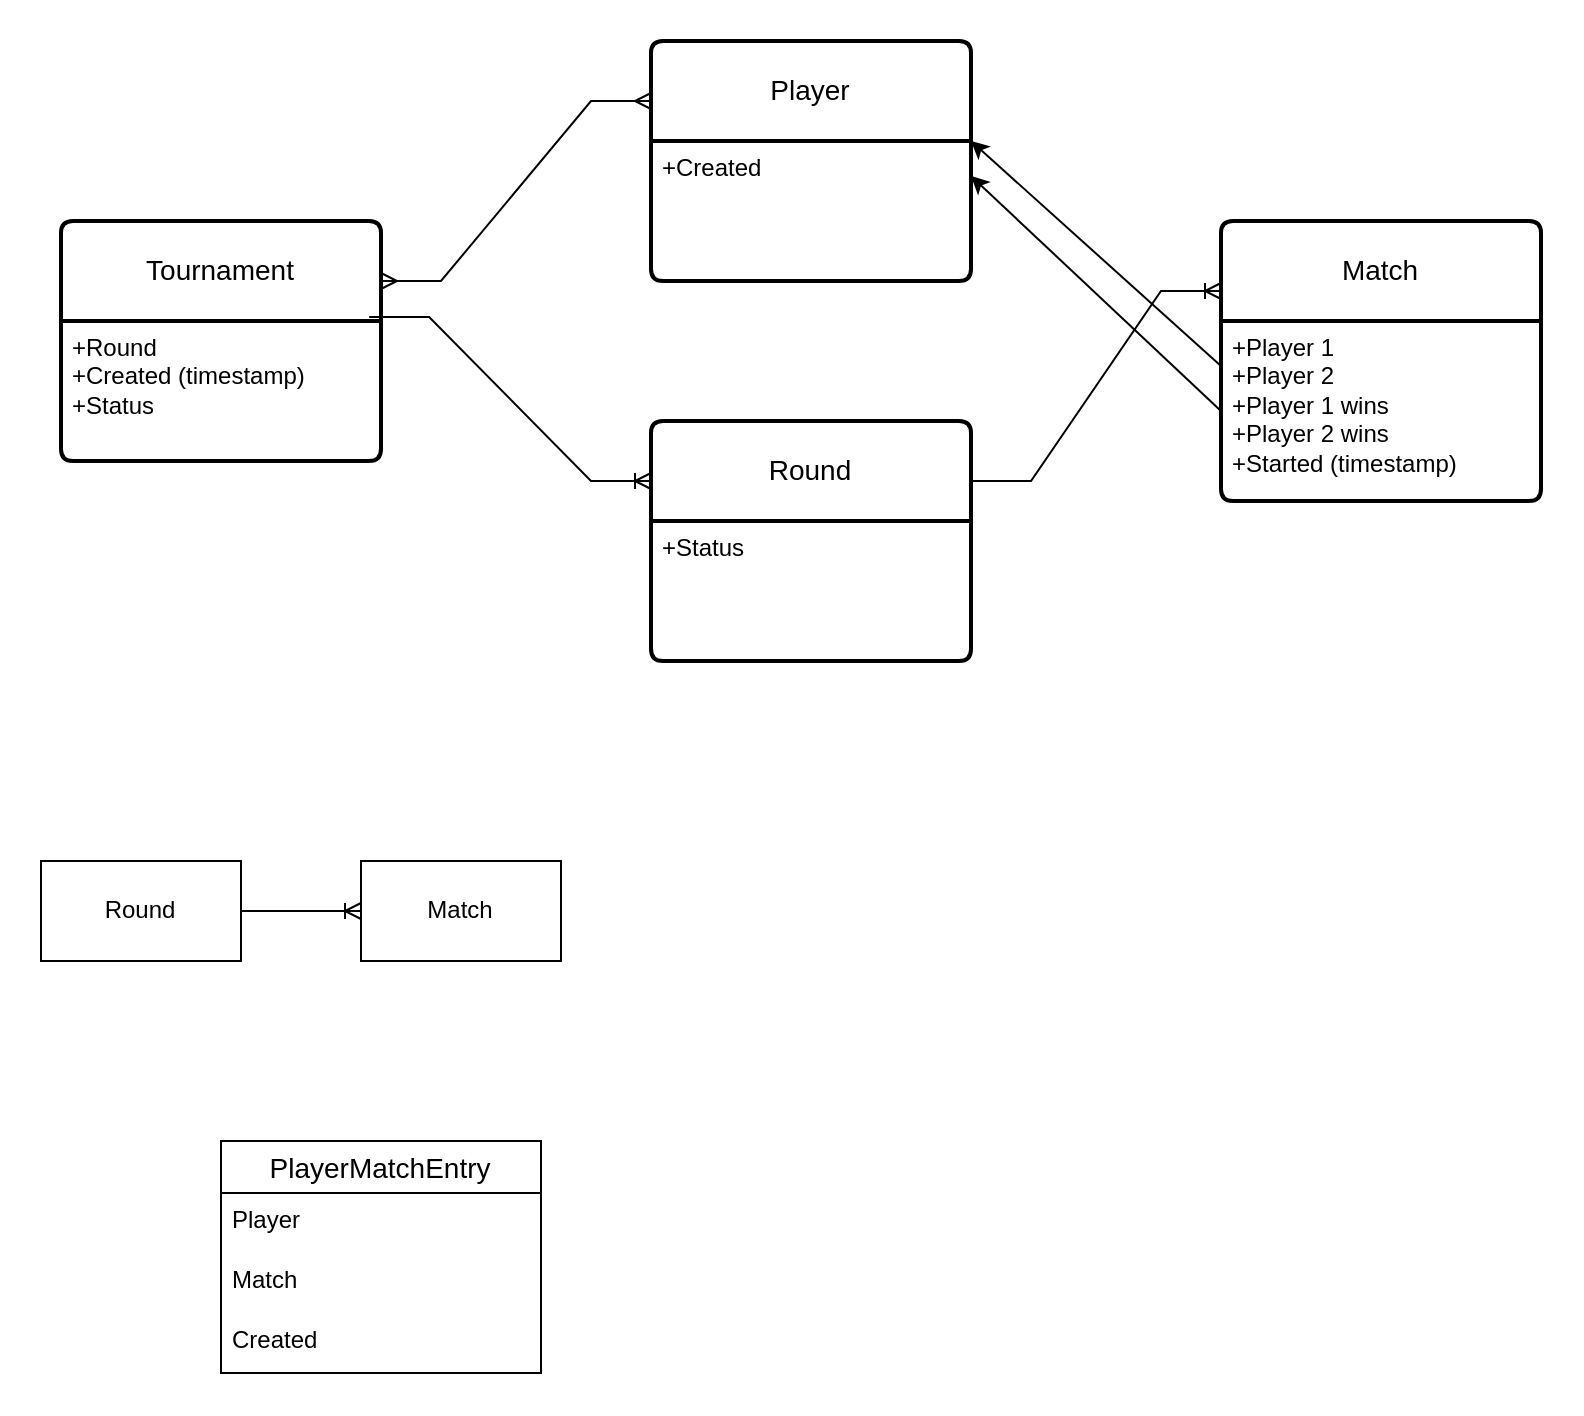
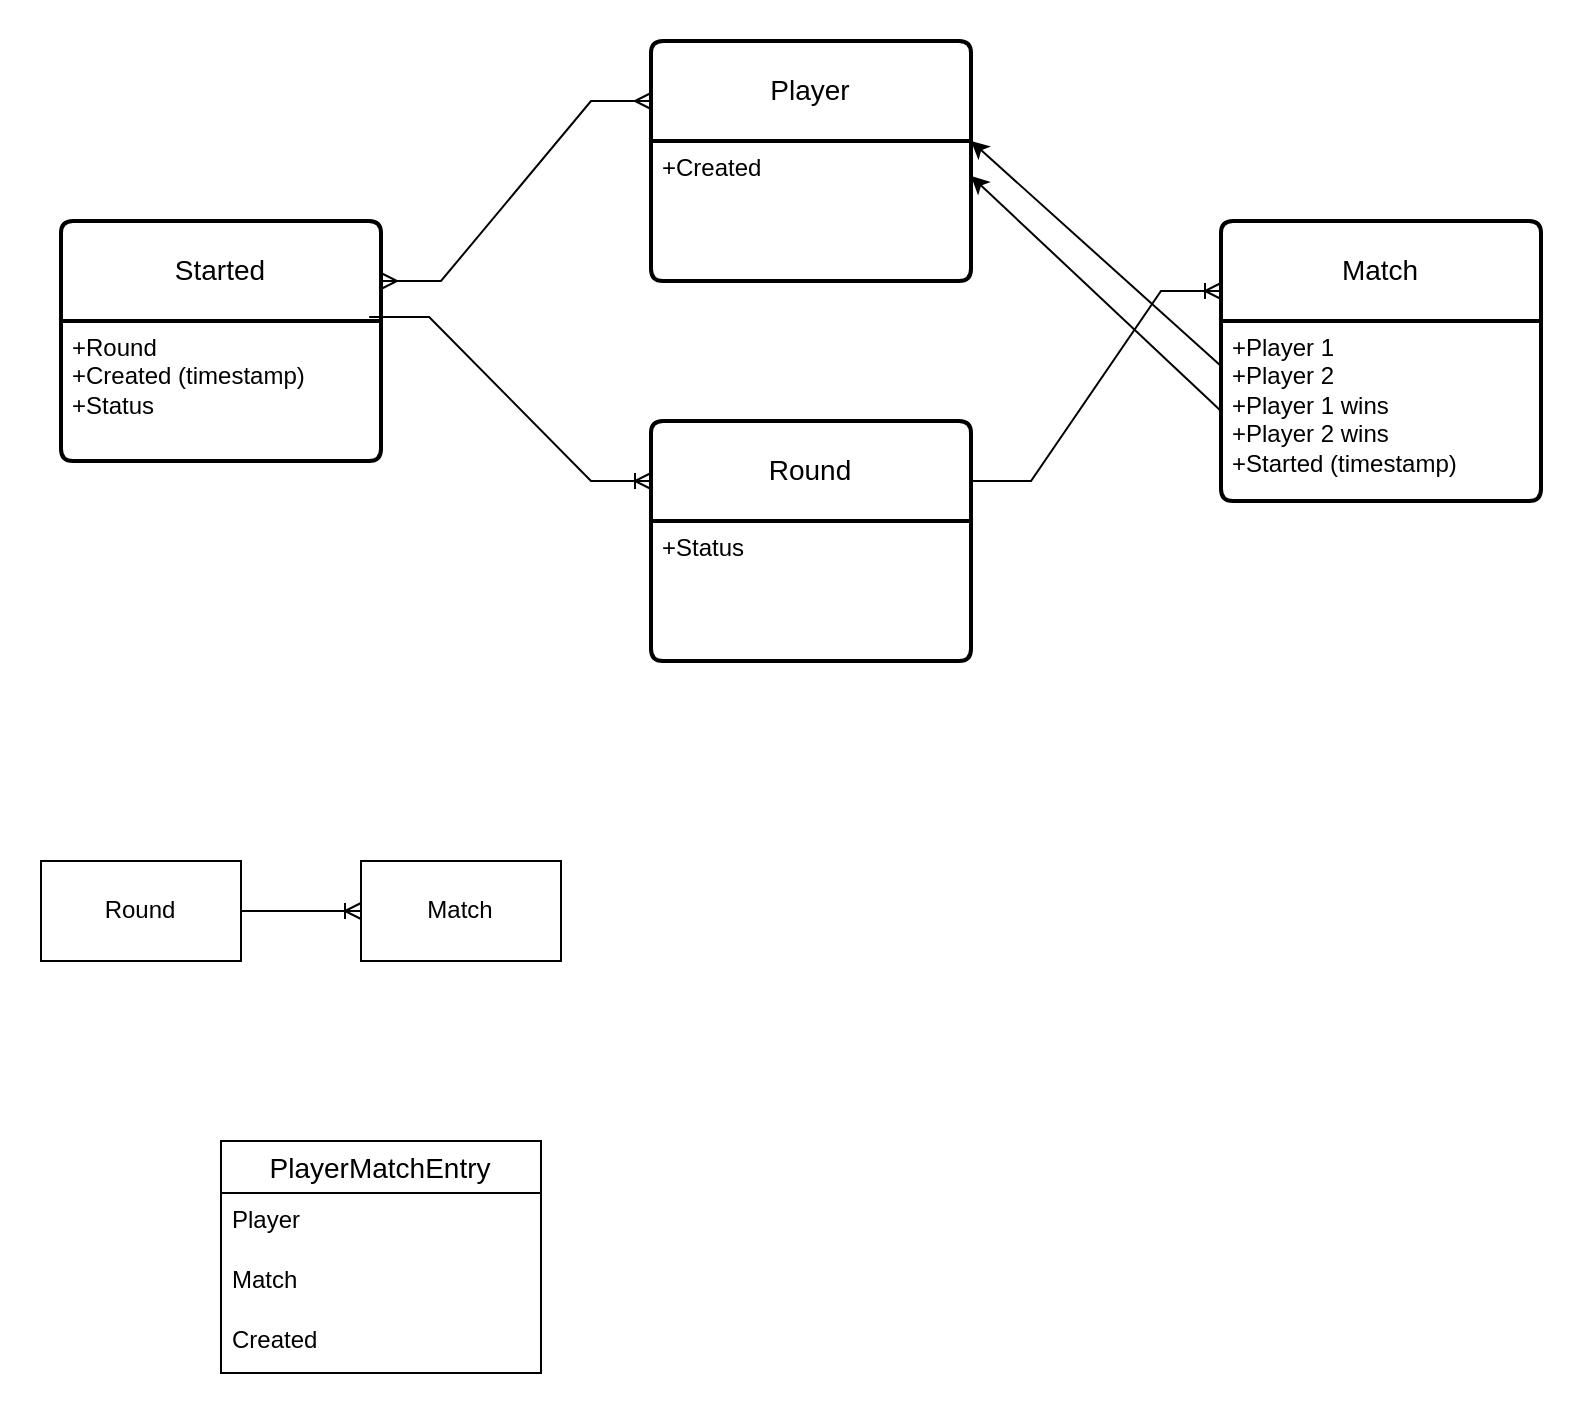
(221, 271) -> (221, 271)
